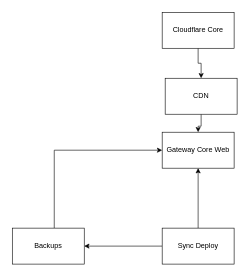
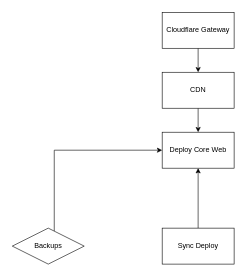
(198, 30) -> (198, 30)
(201, 96) -> (198, 90)
(198, 150) -> (198, 150)
(48, 246) -> (48, 246)
(89, 246) -> none
